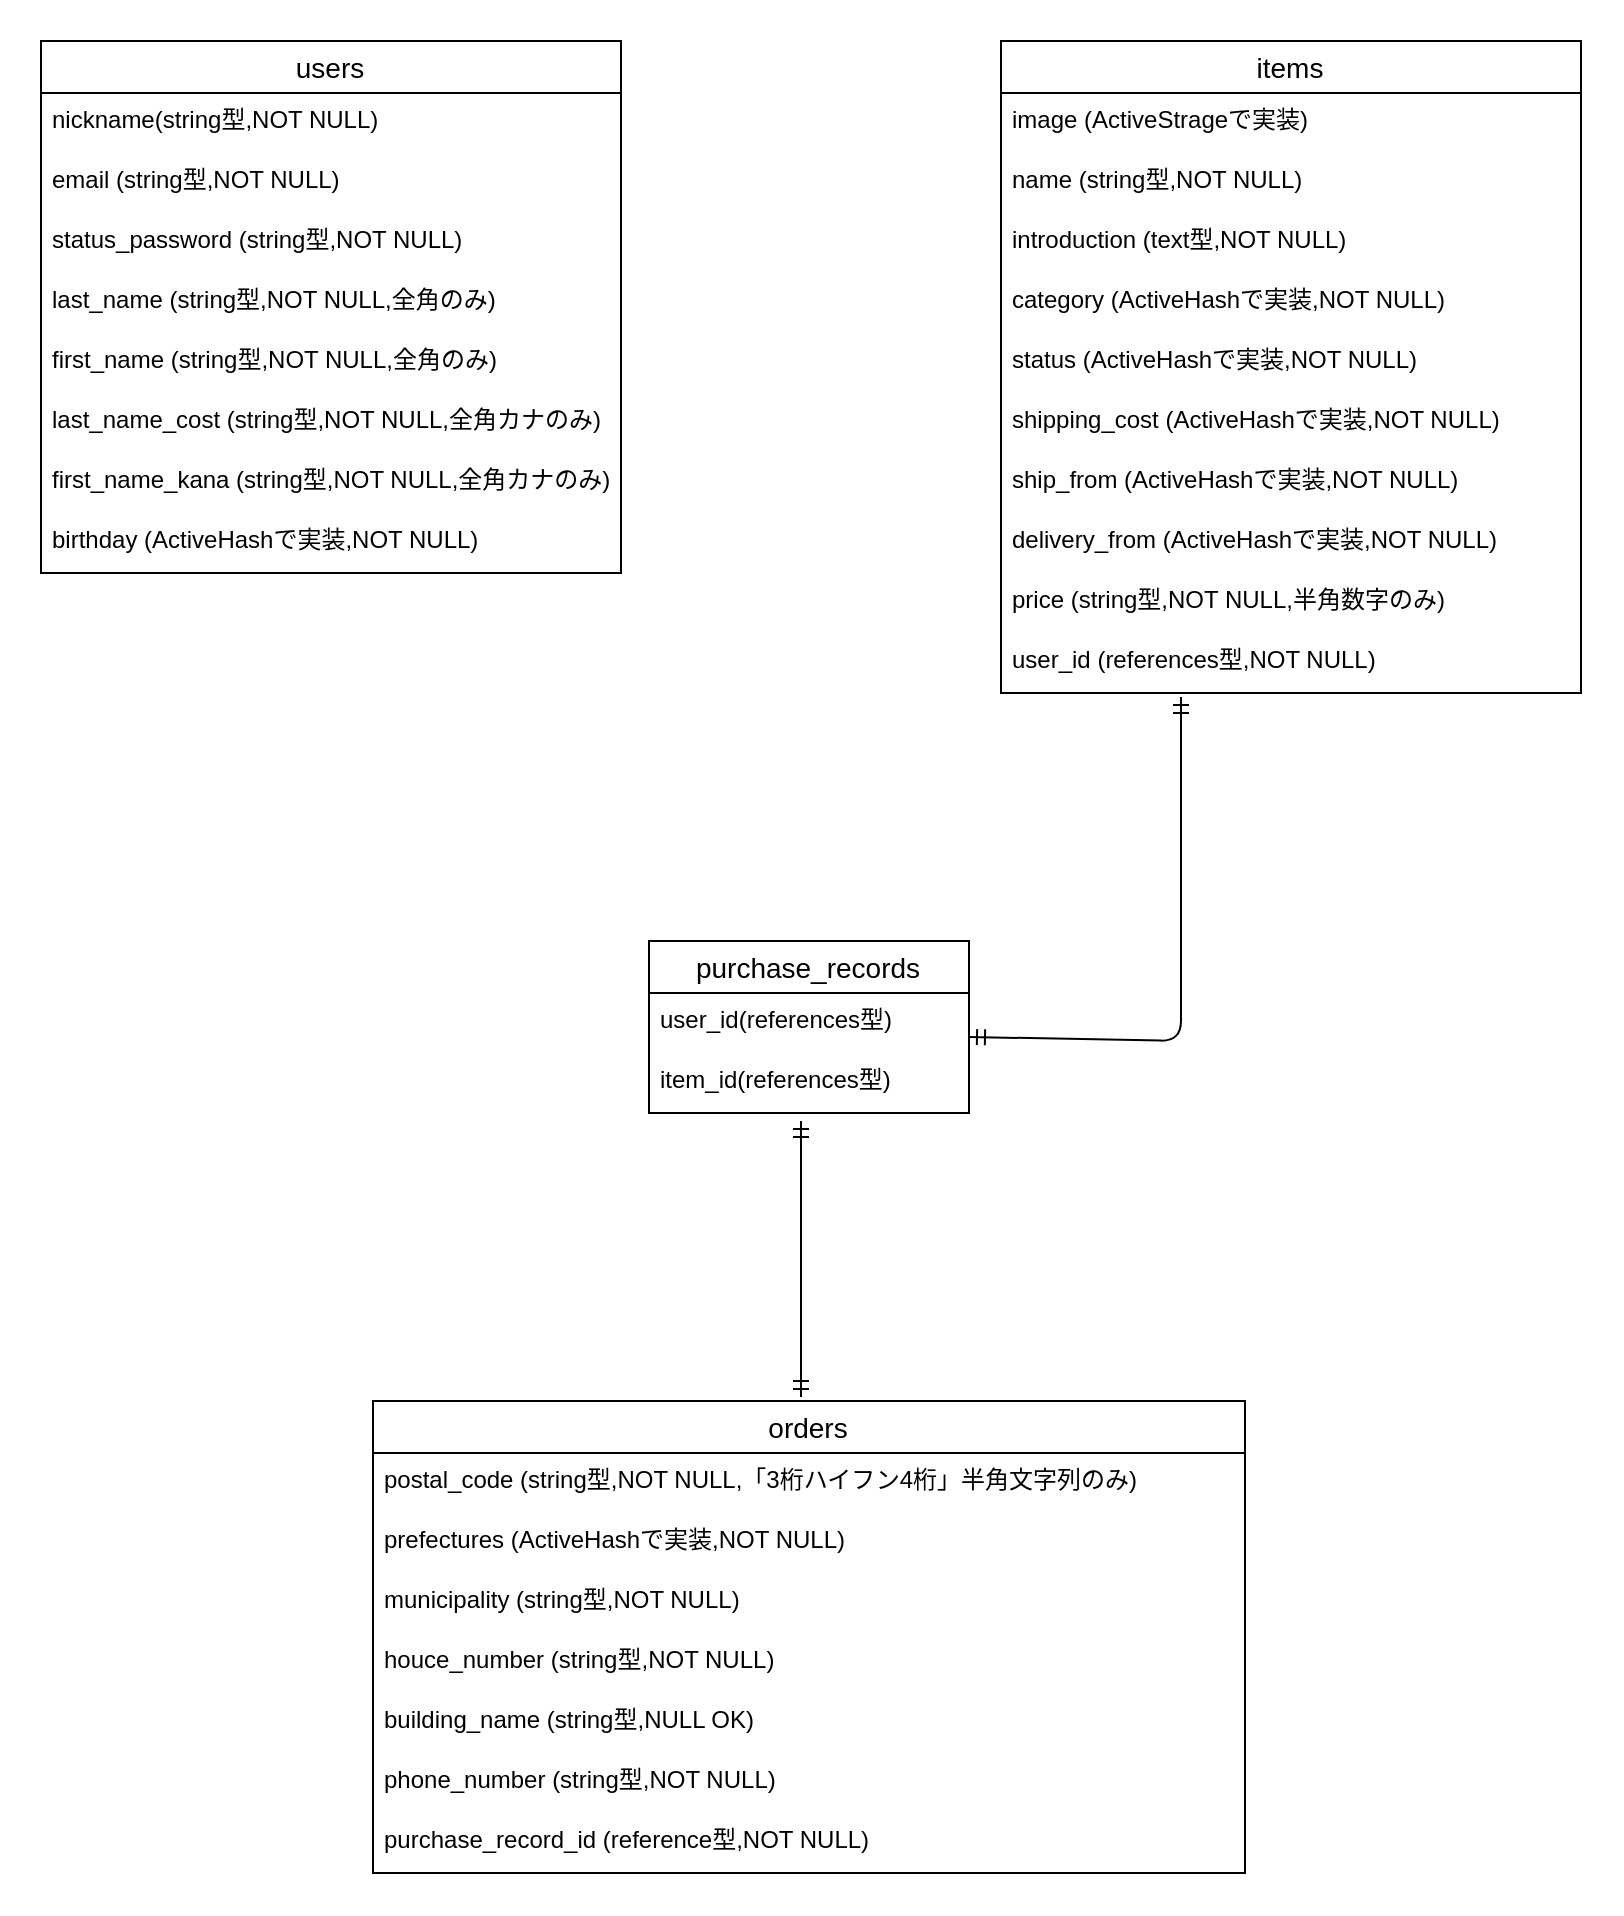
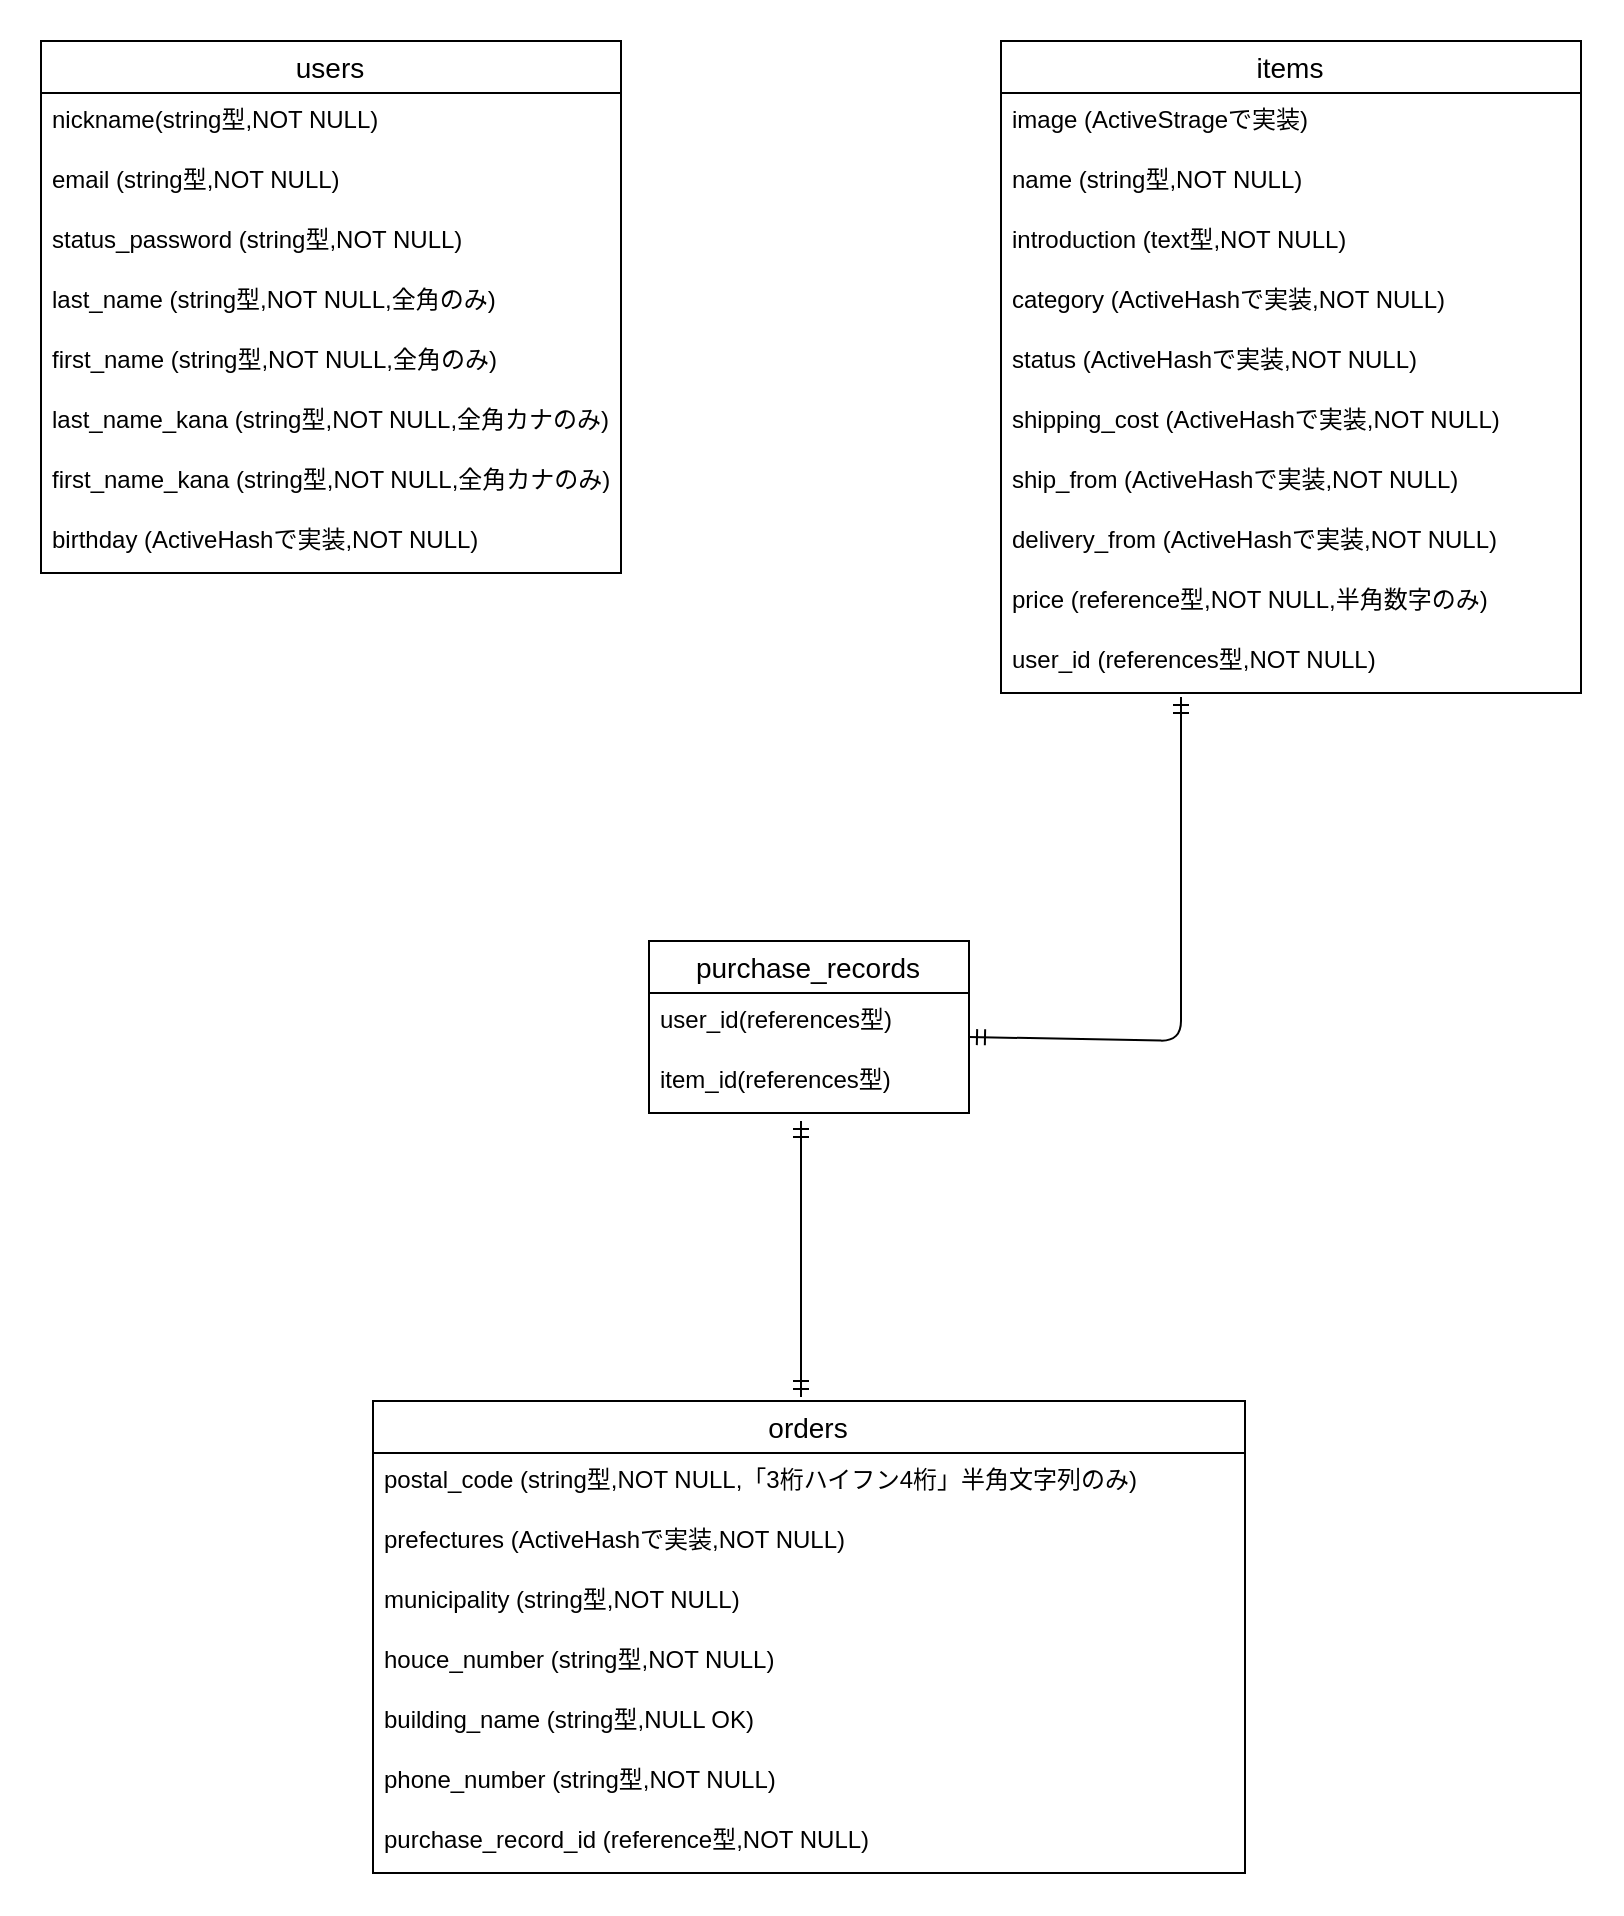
(339, 420) -> (339, 420)
(1239, 600) -> (1262, 600)
